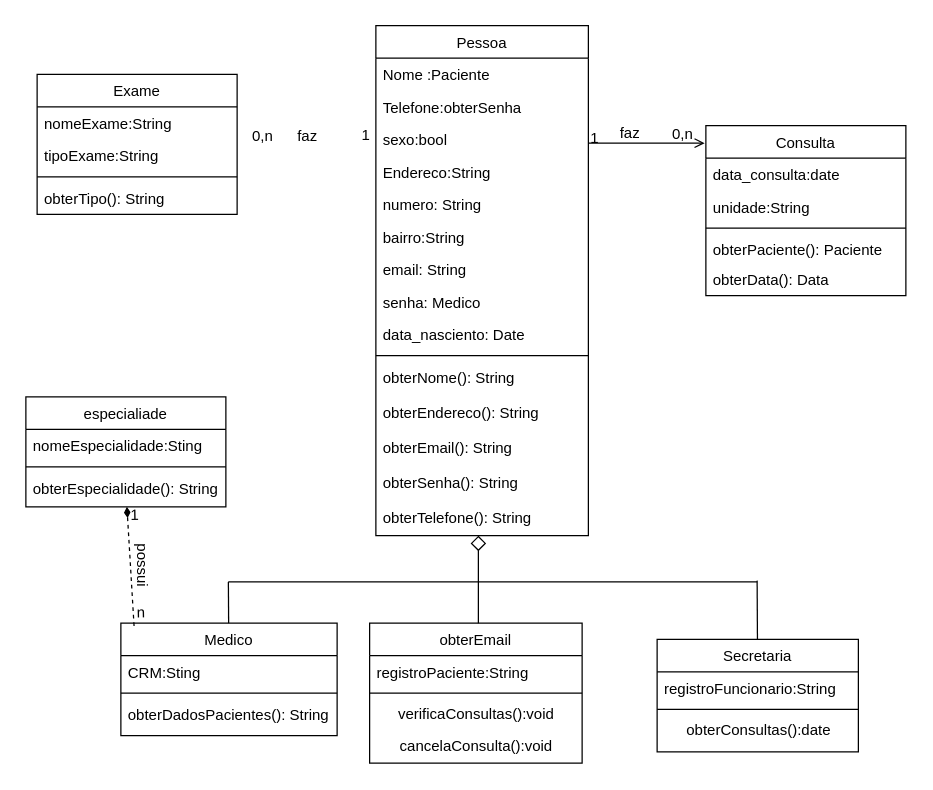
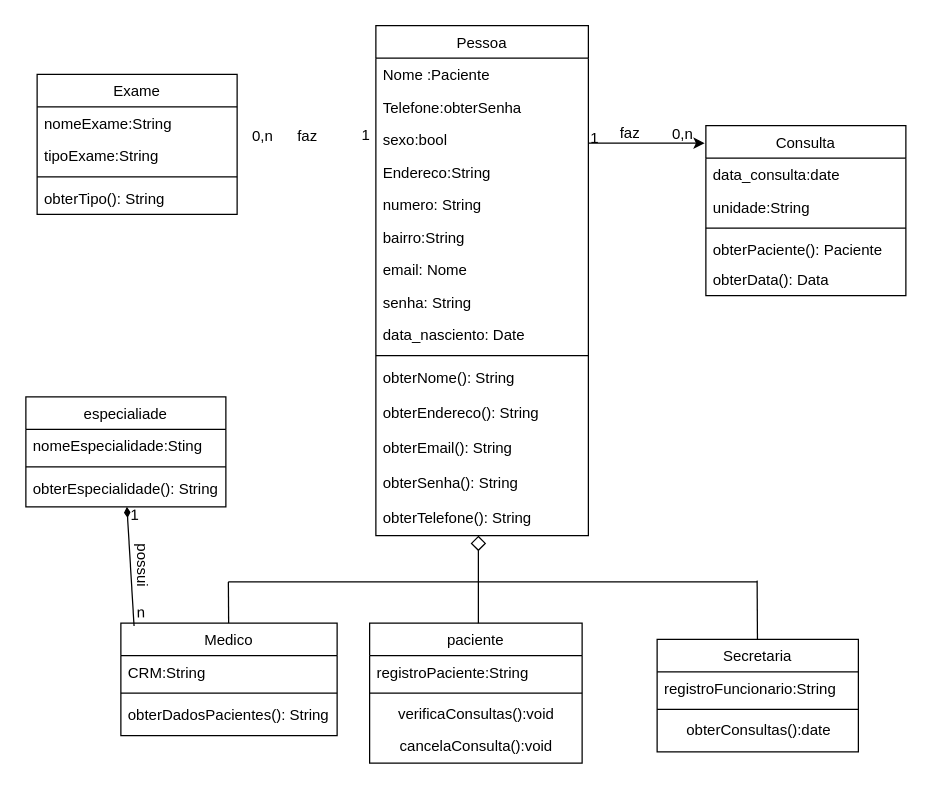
(696, 143) -> (694, 143)
(427, 270) -> (421, 270)
(431, 303) -> (431, 303)
(131, 571) -> (131, 571)
(475, 640) -> (475, 640)
(161, 673) -> (166, 673)
